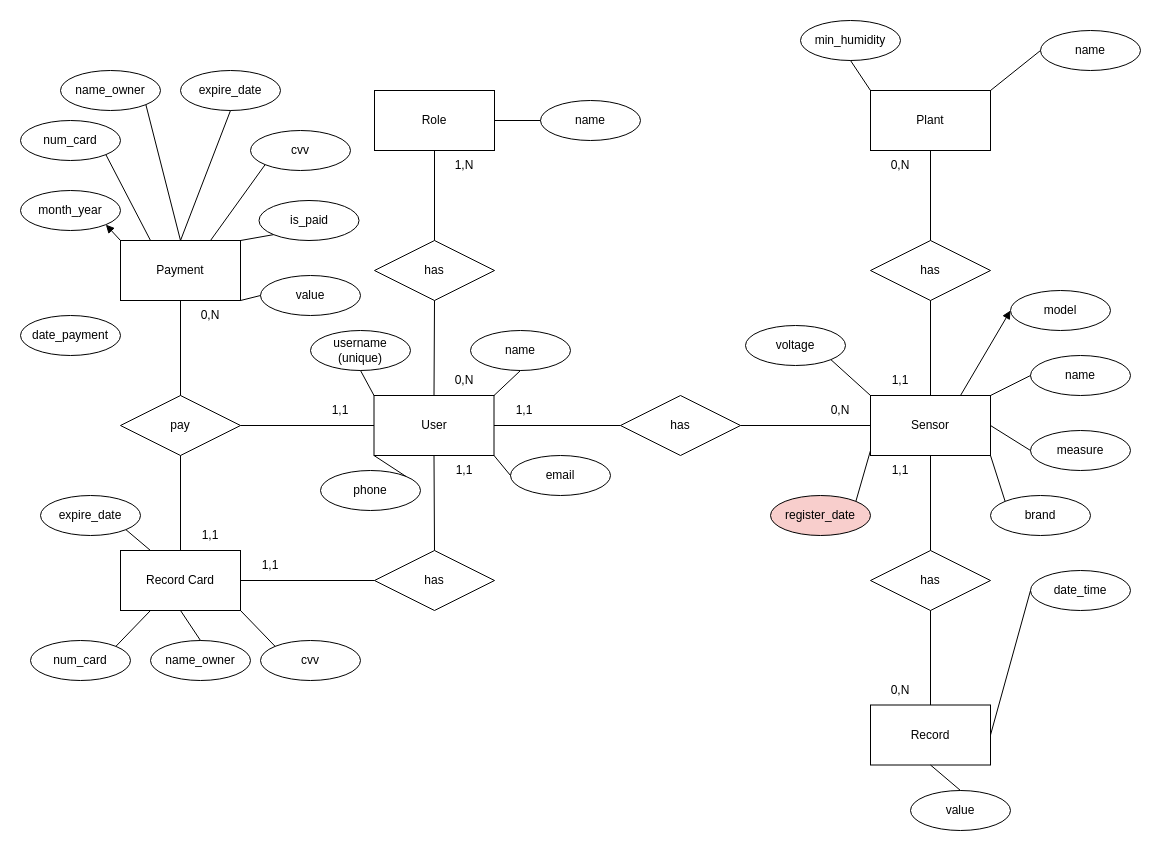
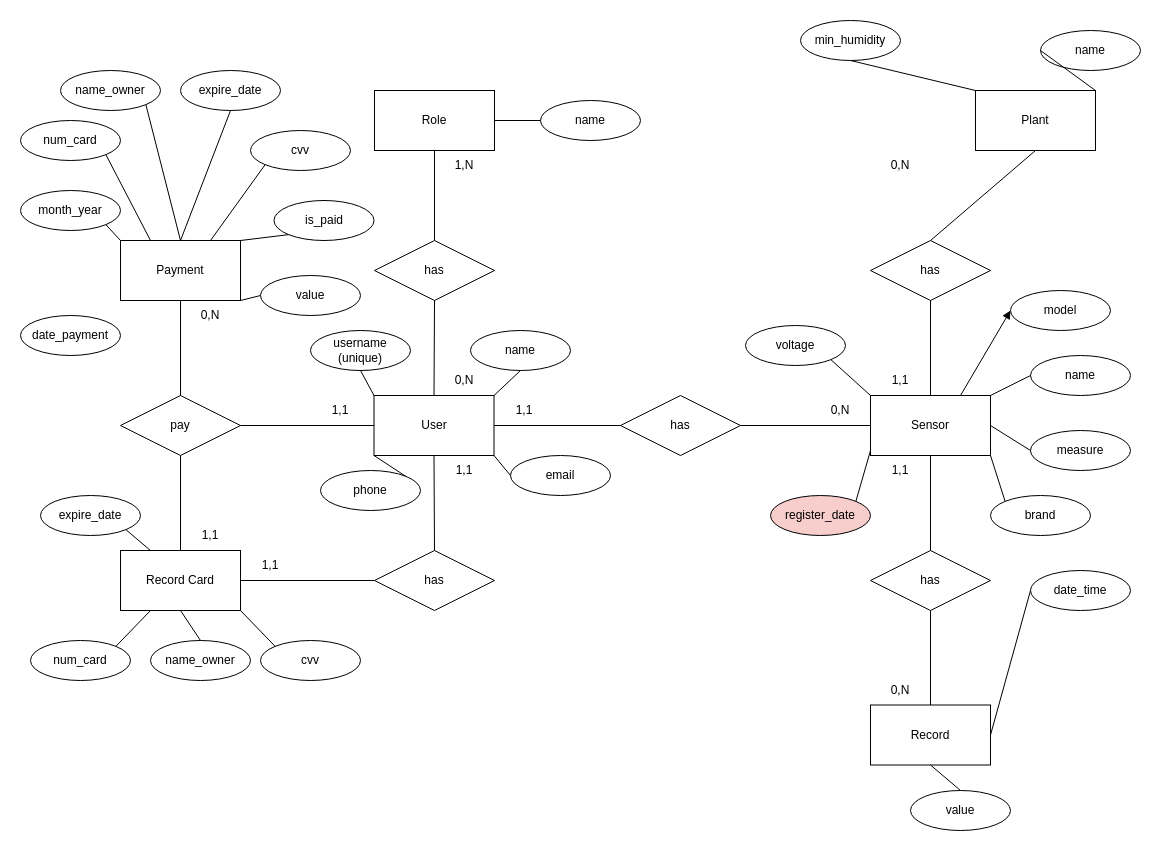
(931, 121) -> (1036, 121)
(309, 221) -> (324, 221)
(112, 231) -> (109, 228)
